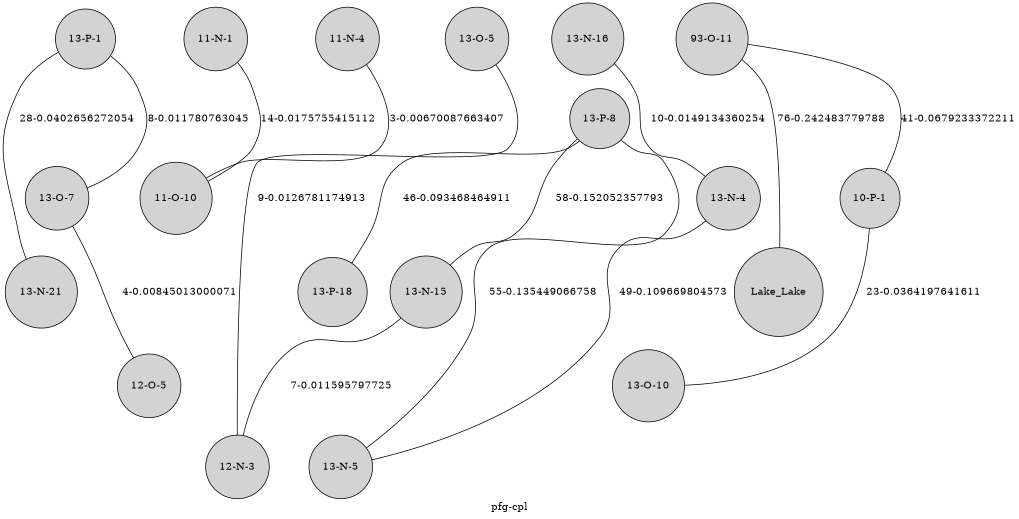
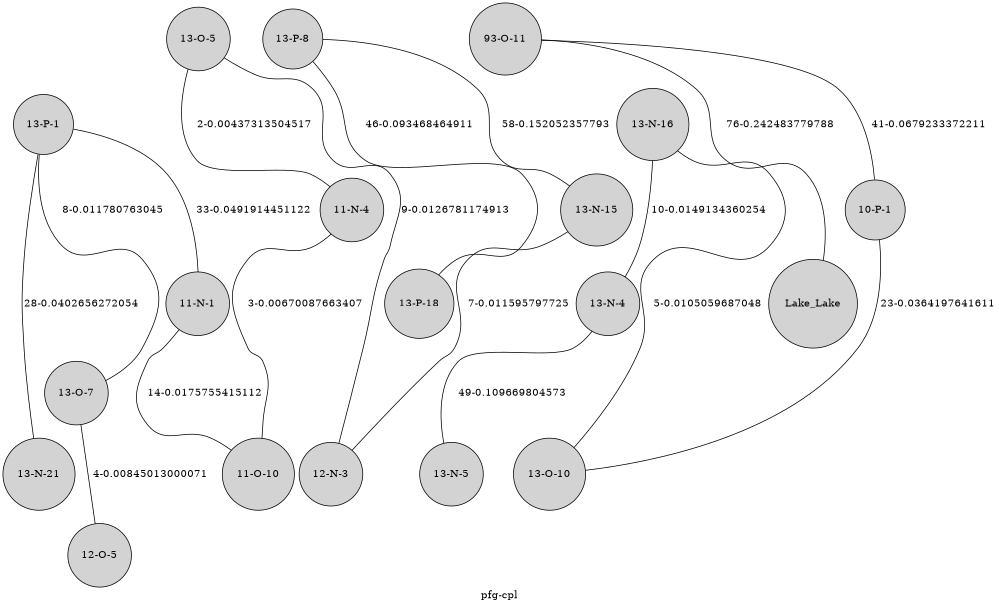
none -> (217, 169)
none -> (167, 174)
(518, 240) -> none
none -> (696, 249)
